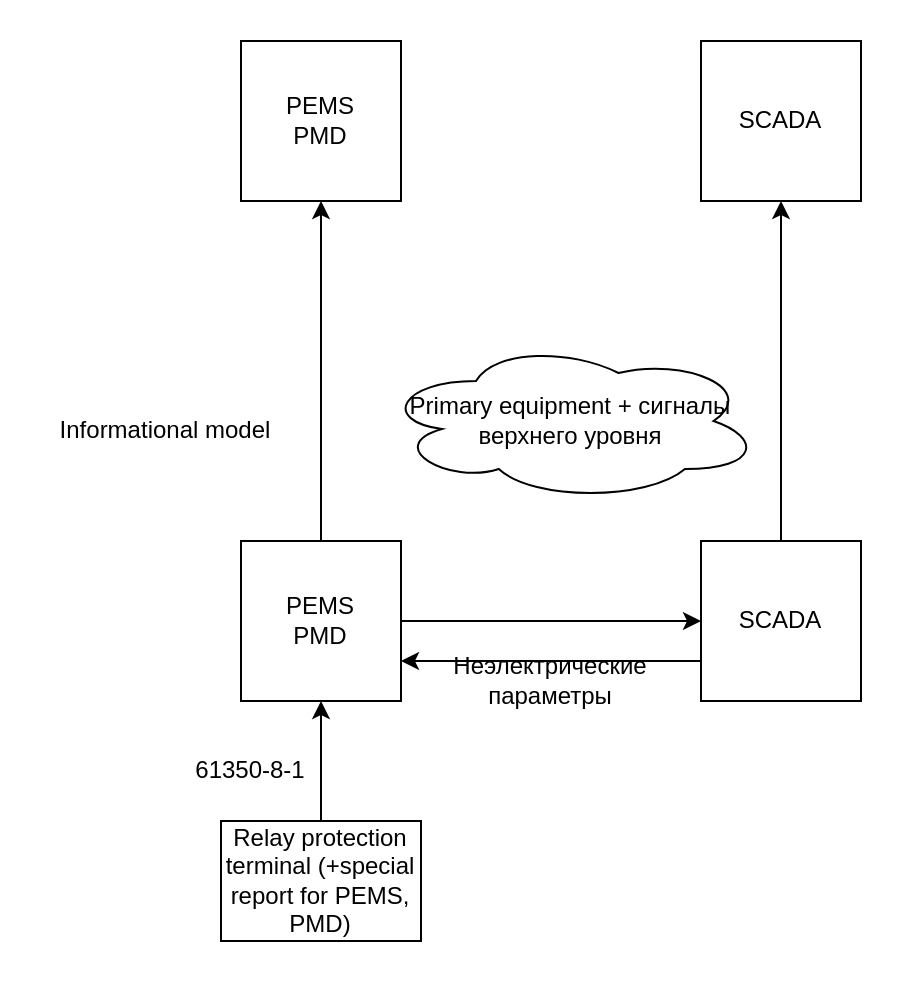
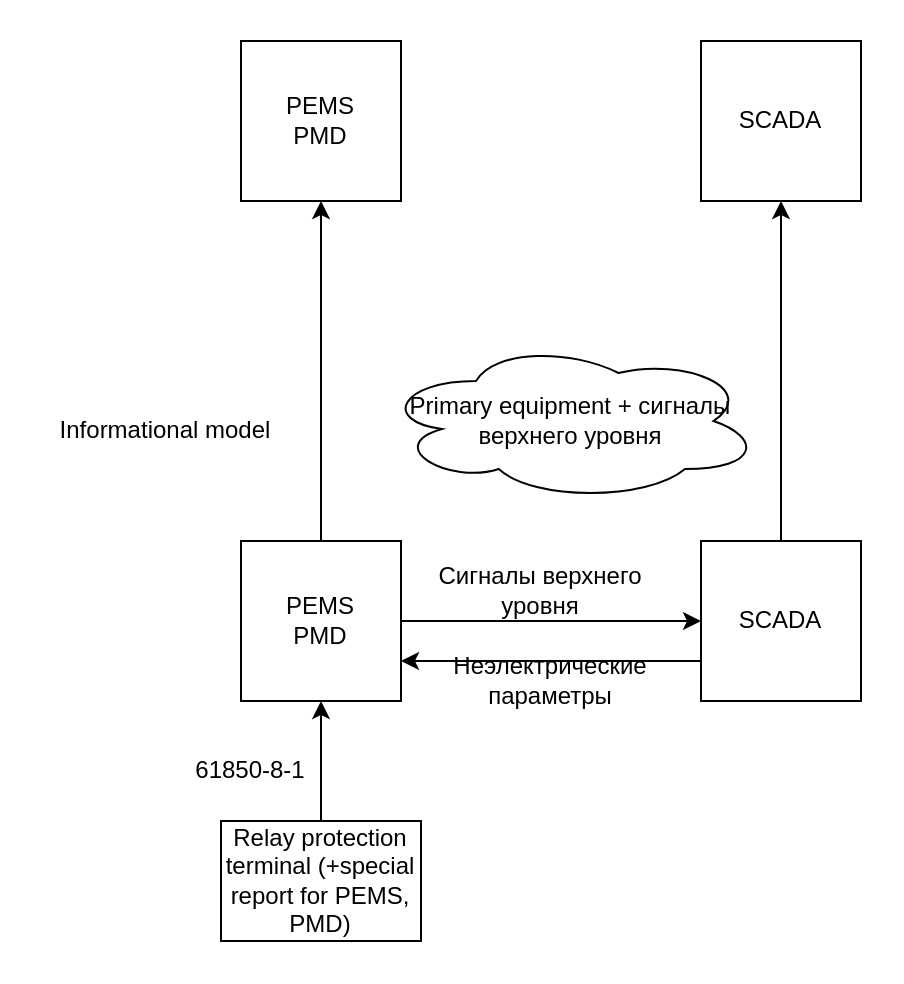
none -> (541, 591)
(251, 771) -> (251, 771)
